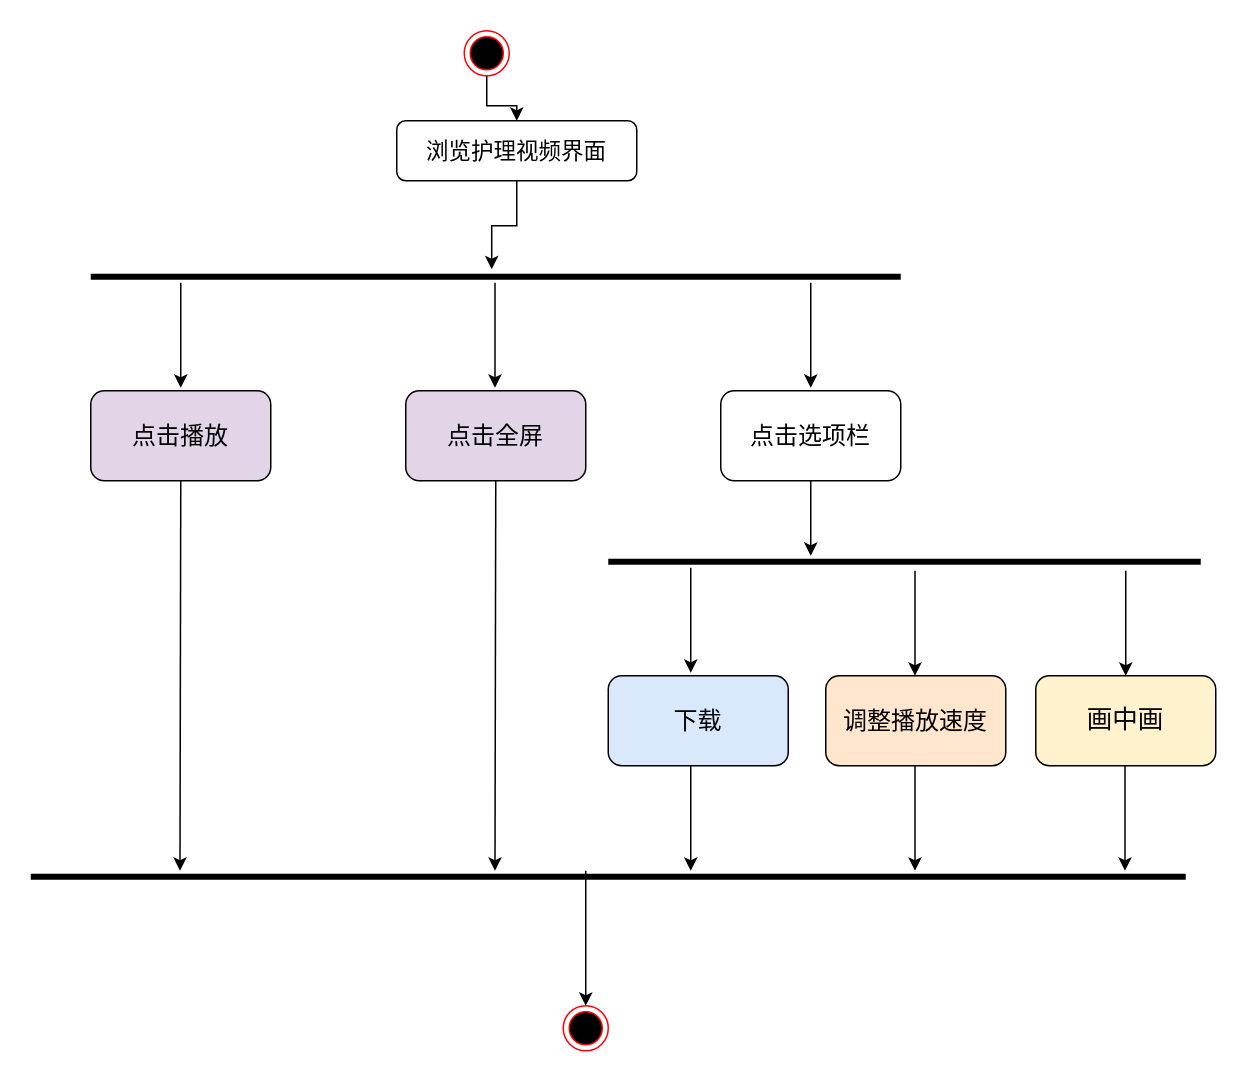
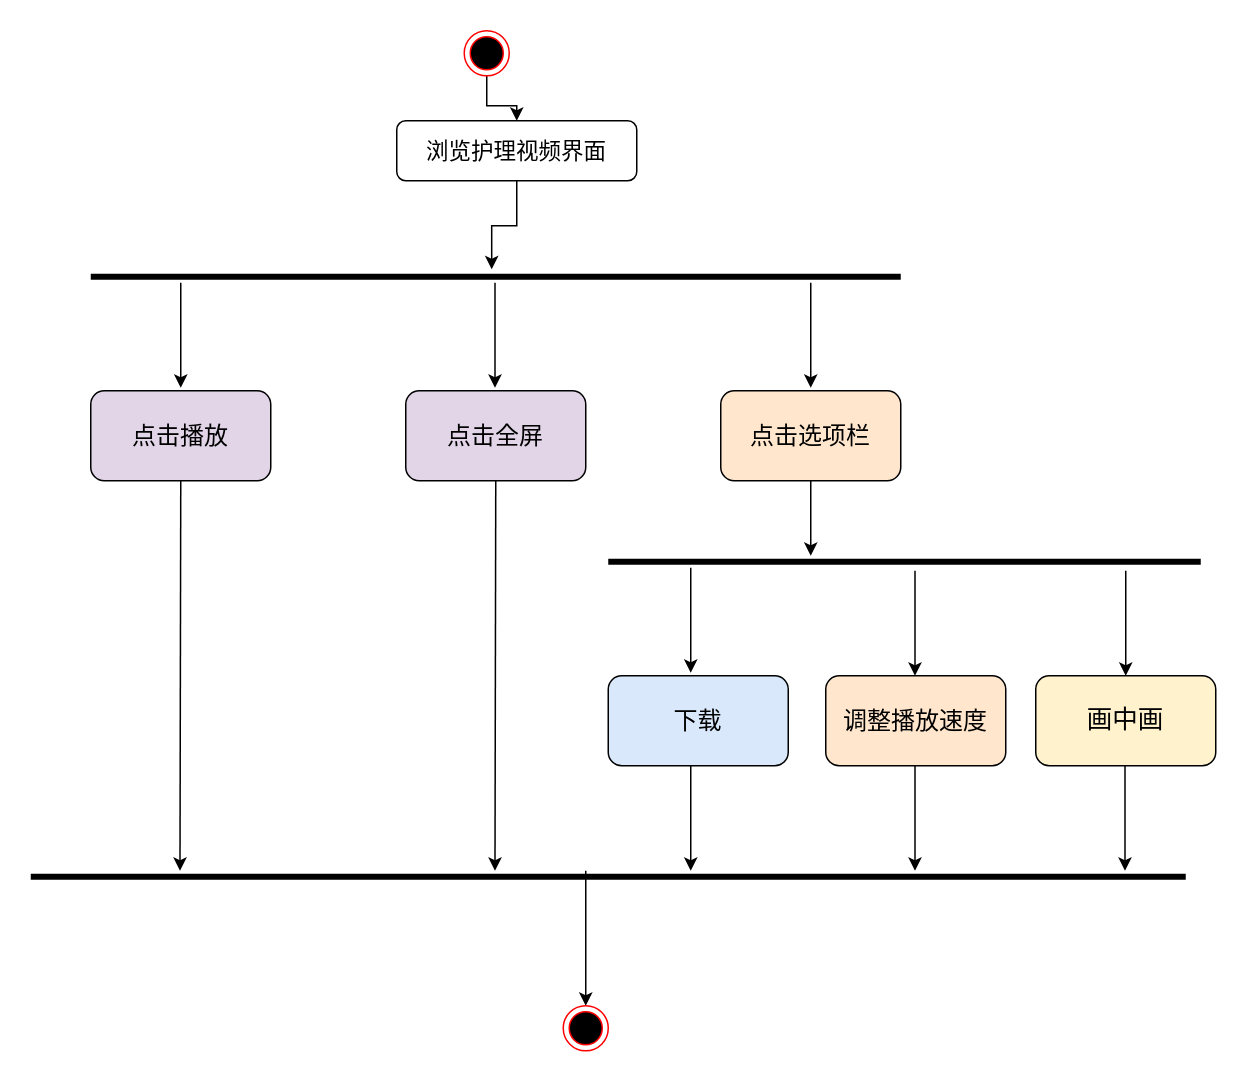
(811, 436) -> (811, 436)
